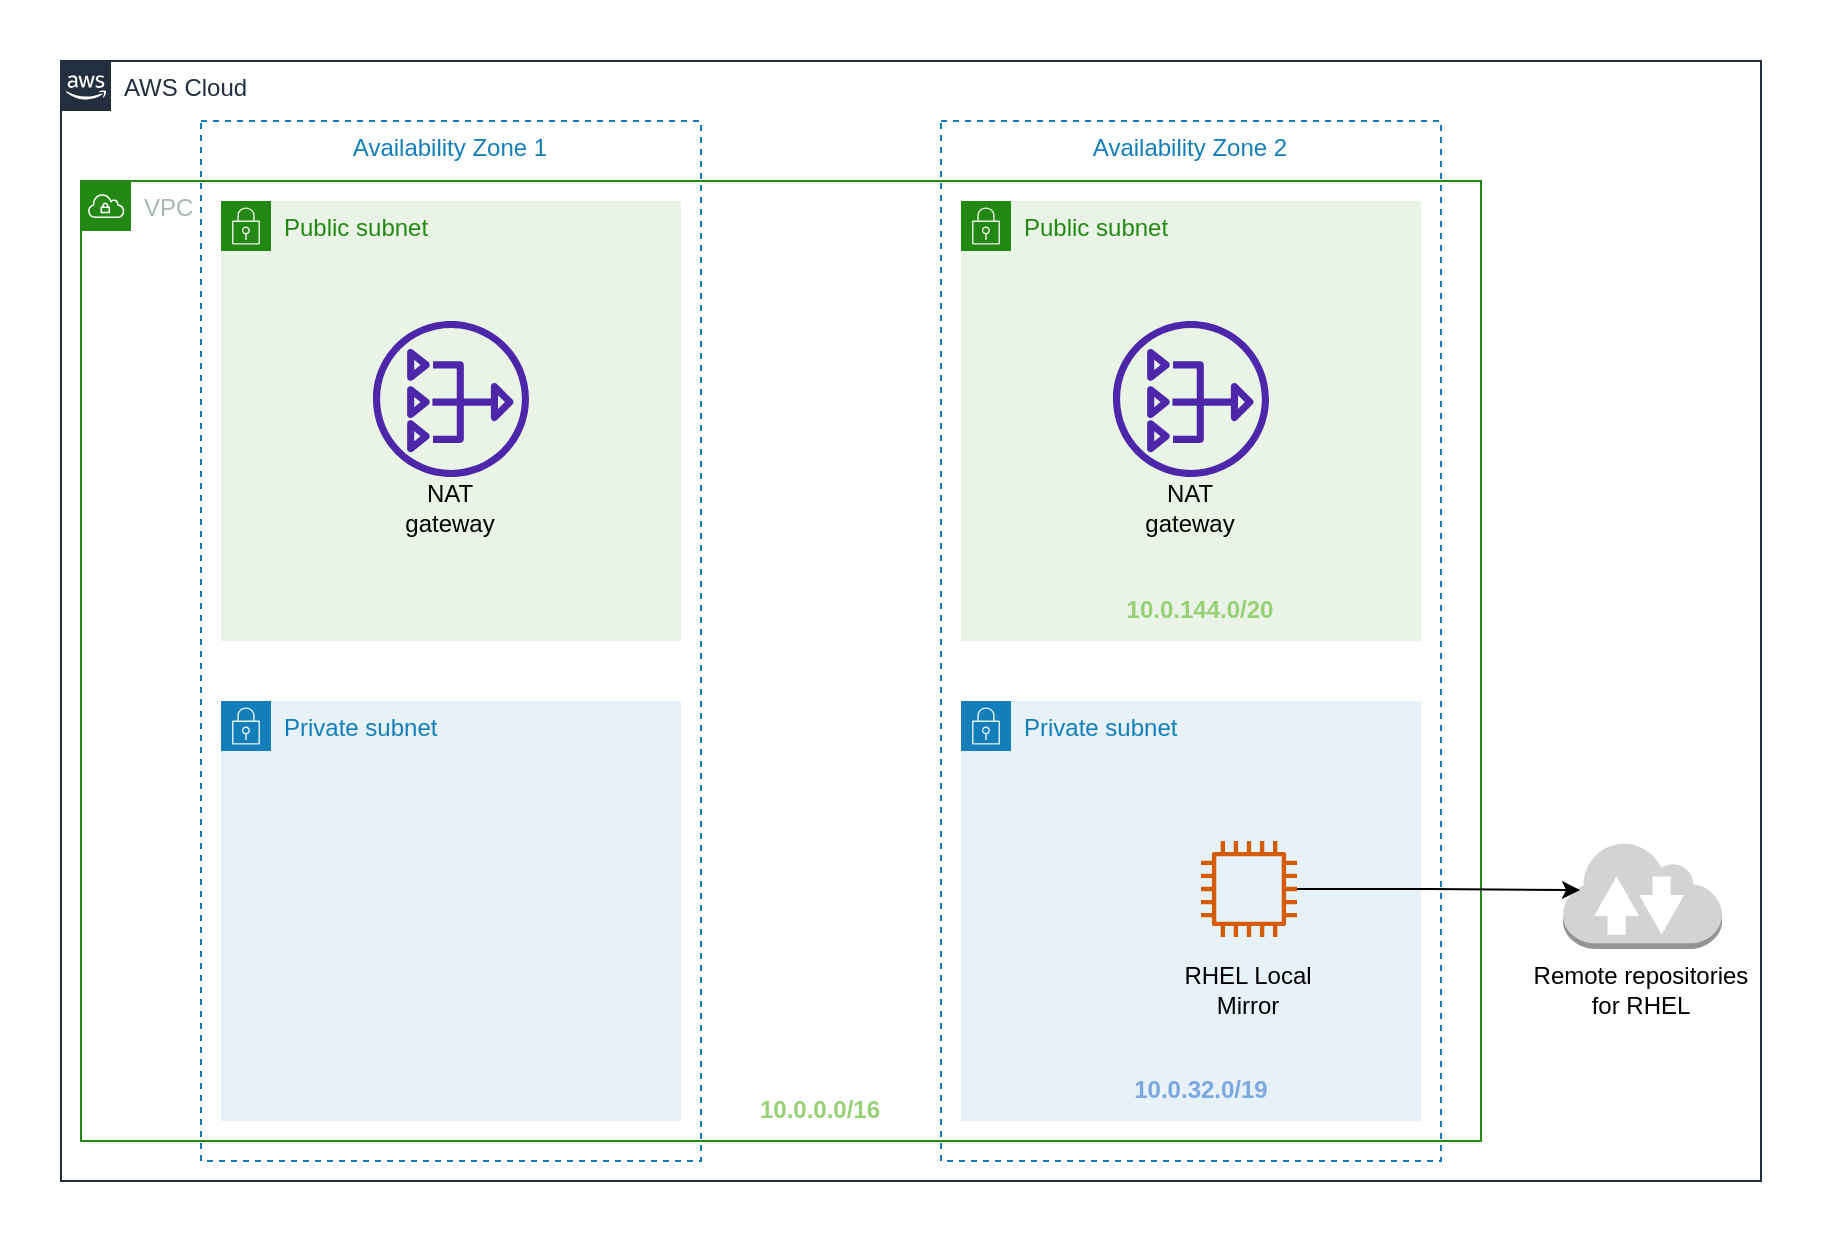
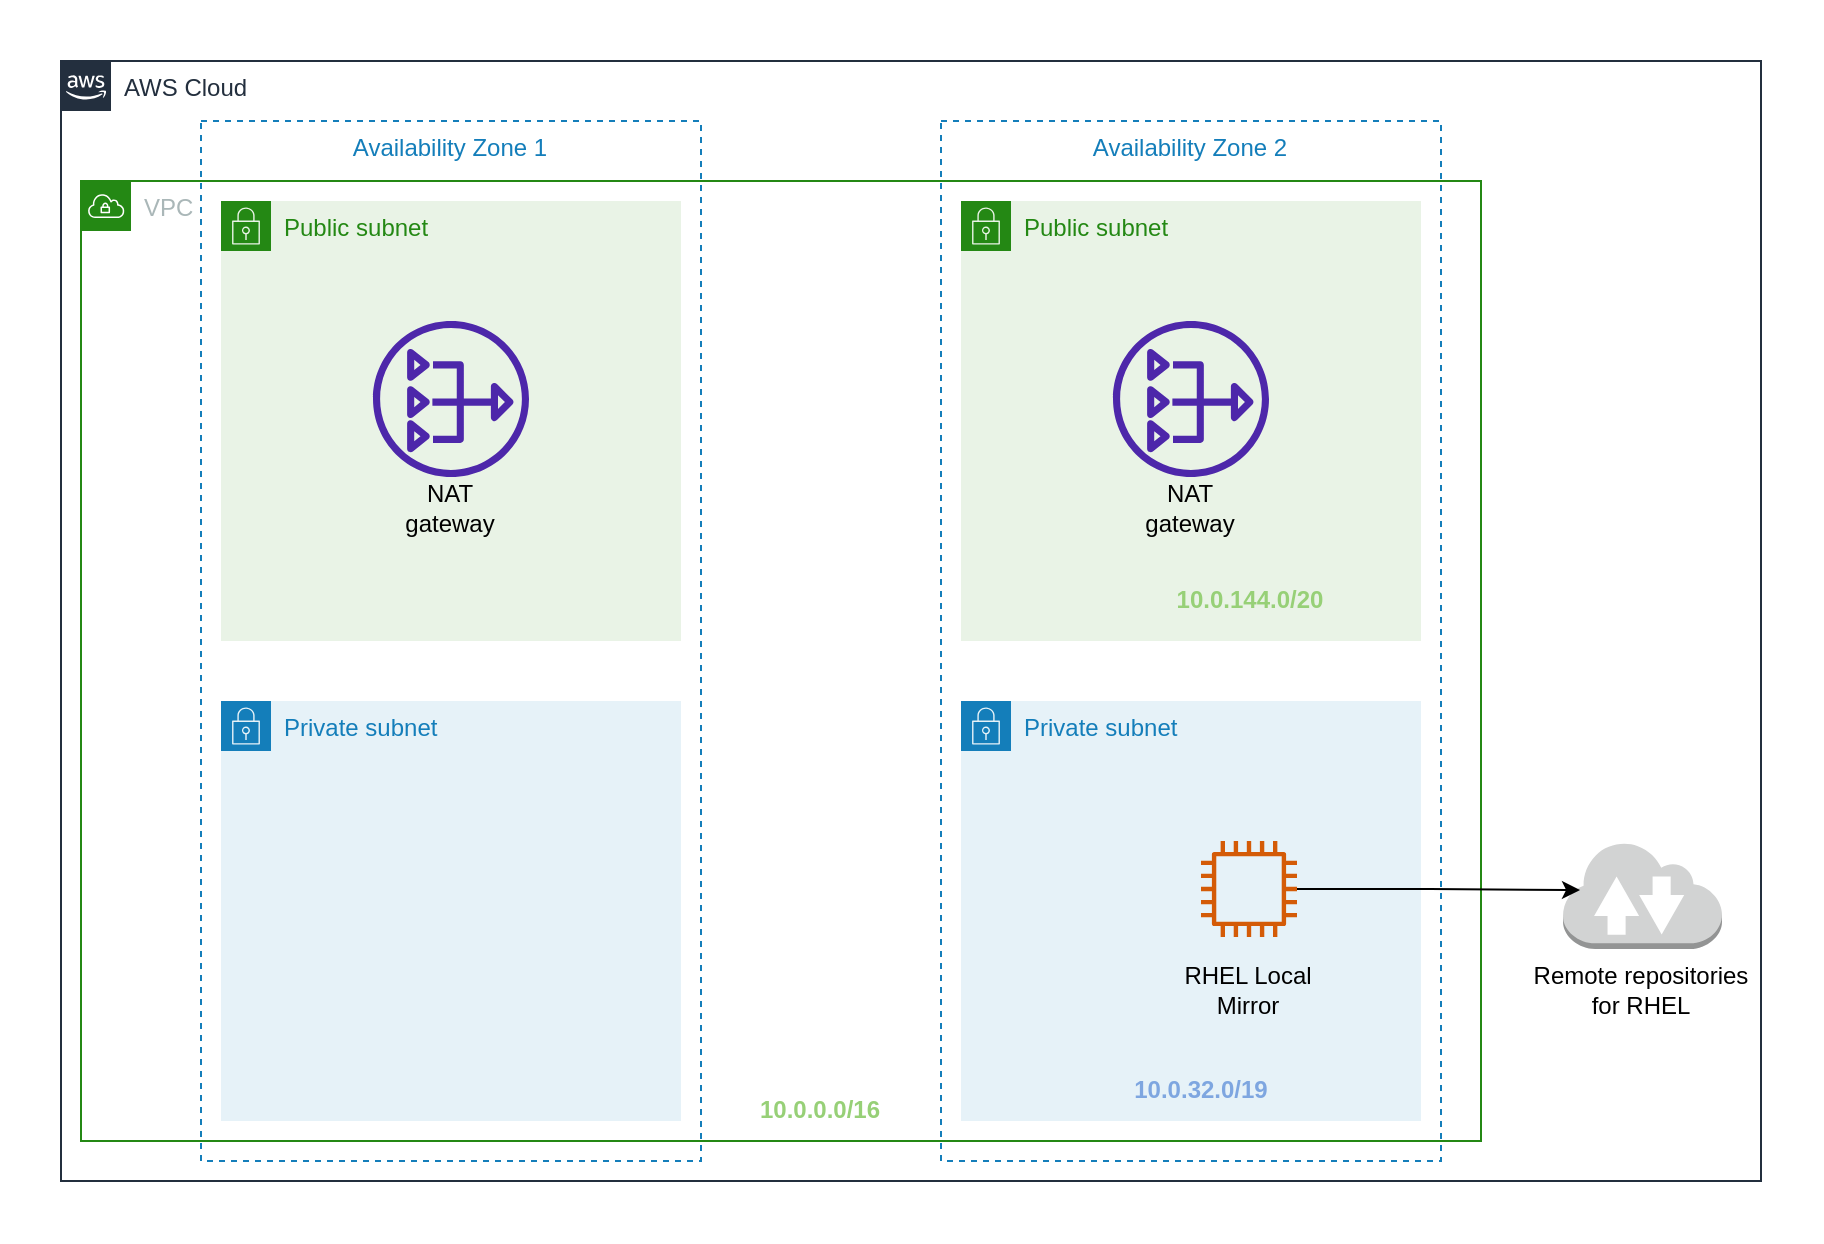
(1201, 611) -> (1251, 601)
